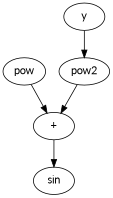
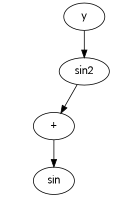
(24, 71) -> none
(84, 71) -> (84, 71)
